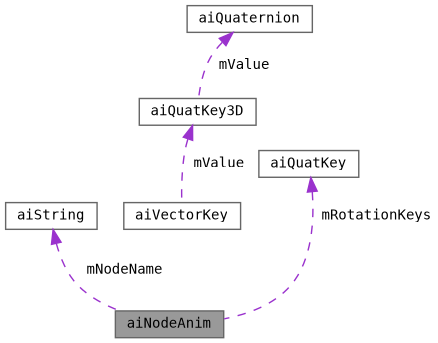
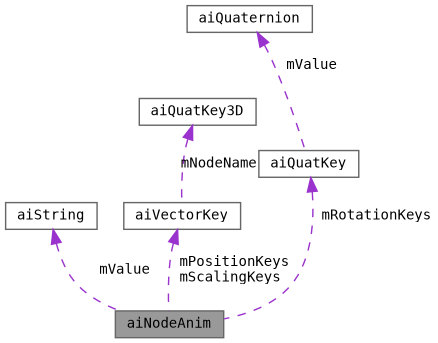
(205, 68) -> (287, 97)
(215, 164) -> (215, 164)
(121, 270) -> (121, 270)
none -> (169, 277)
